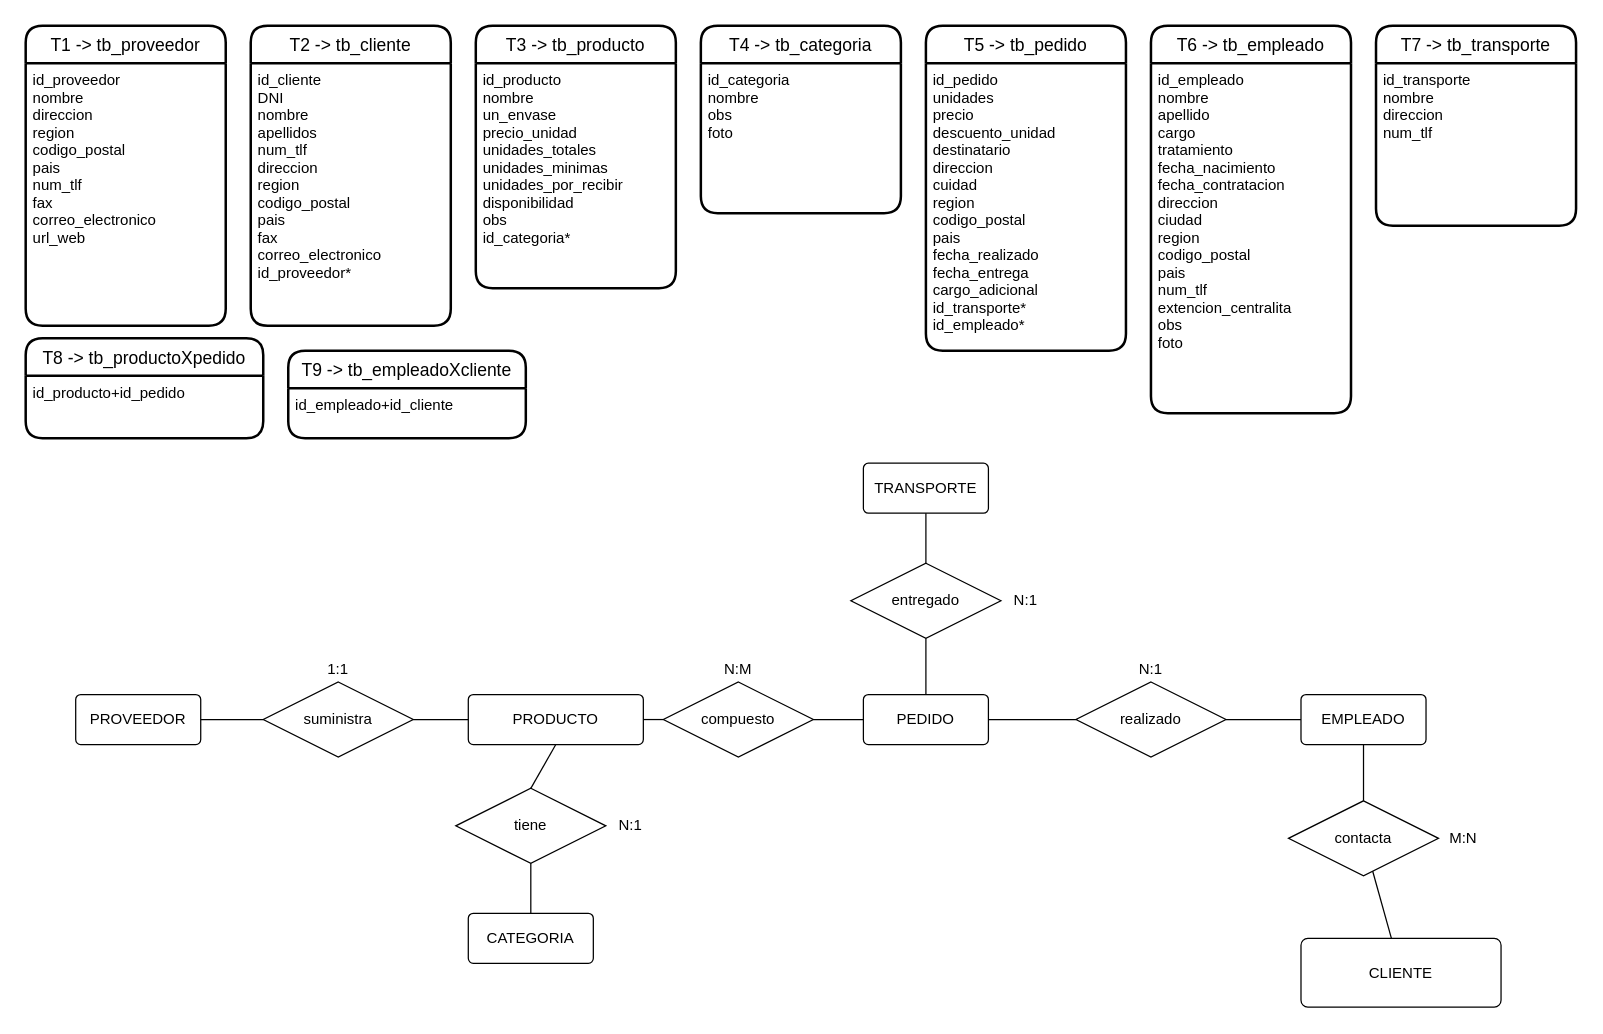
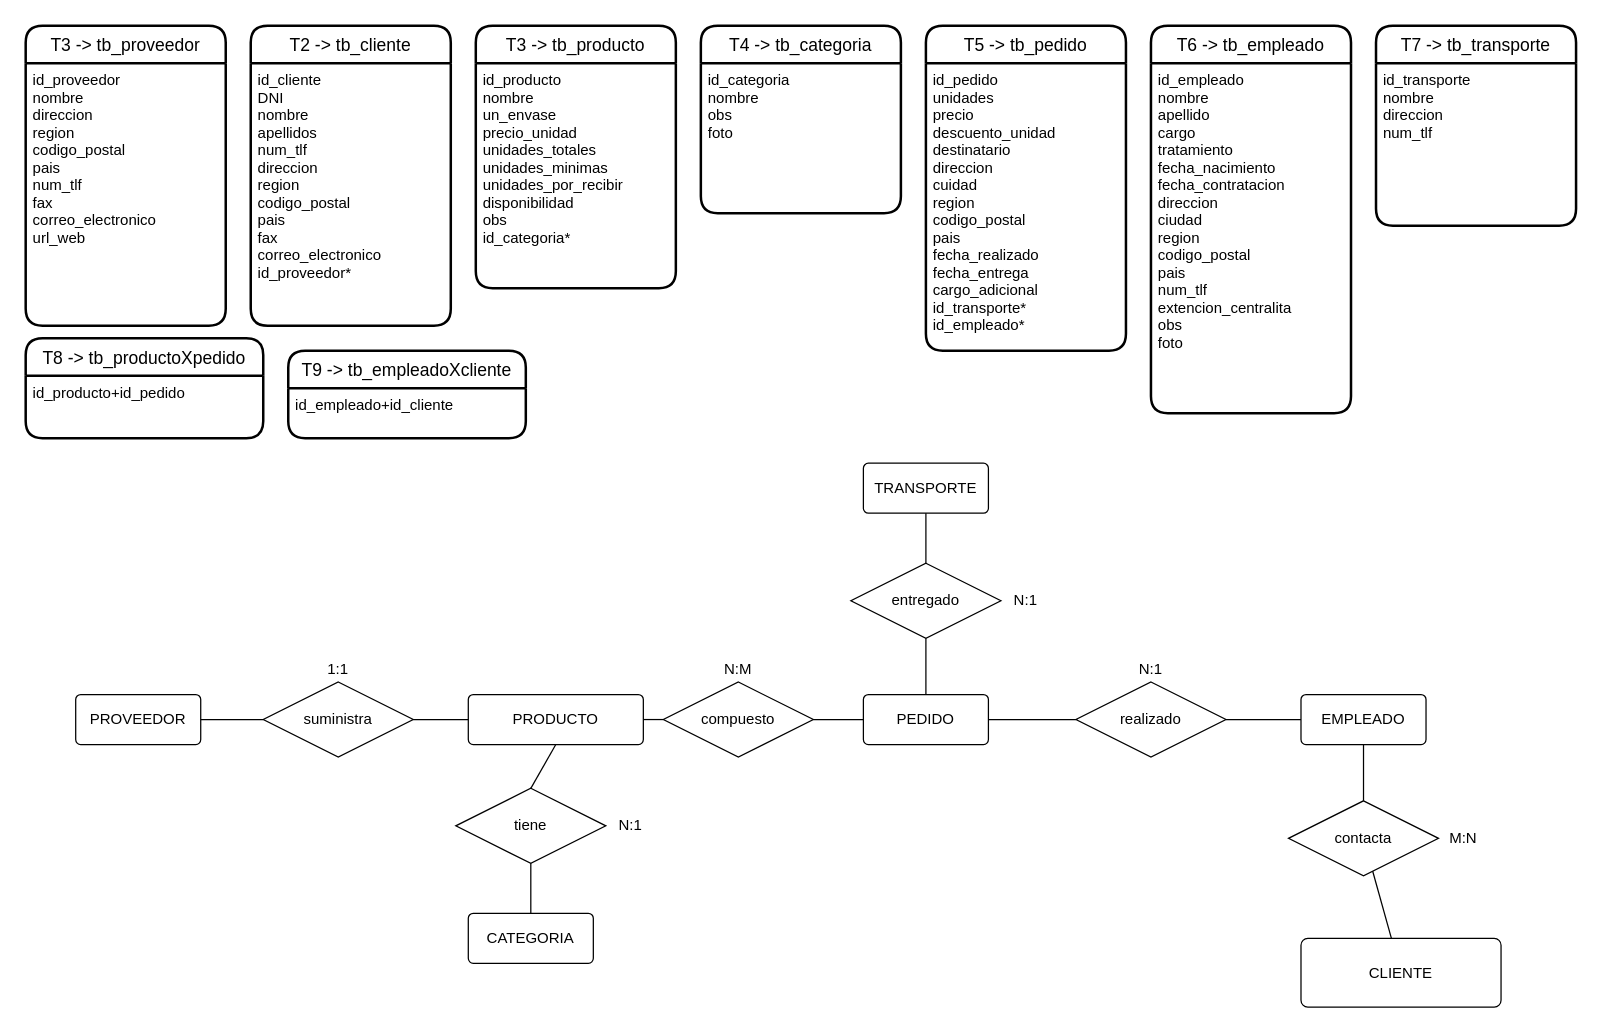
(125, 45) -> (125, 45)
